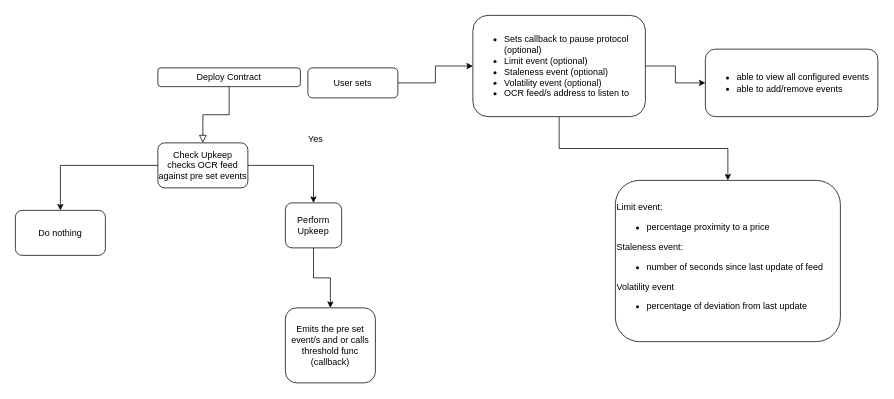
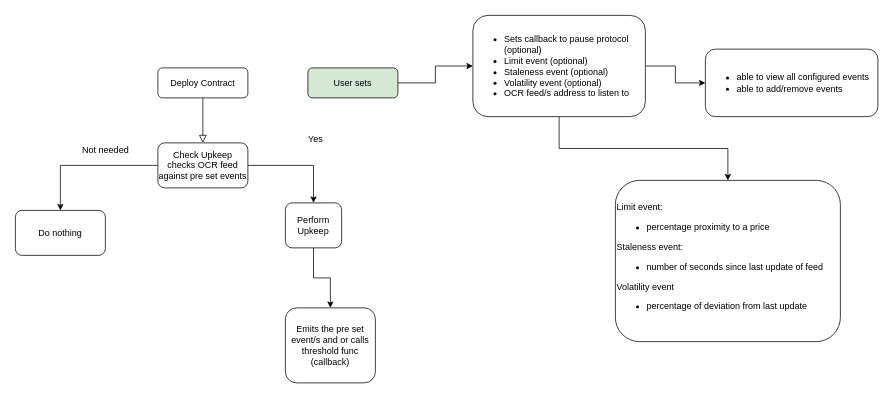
(229, 77) -> (203, 83)
(353, 83) -> (353, 83)
none -> (105, 150)
